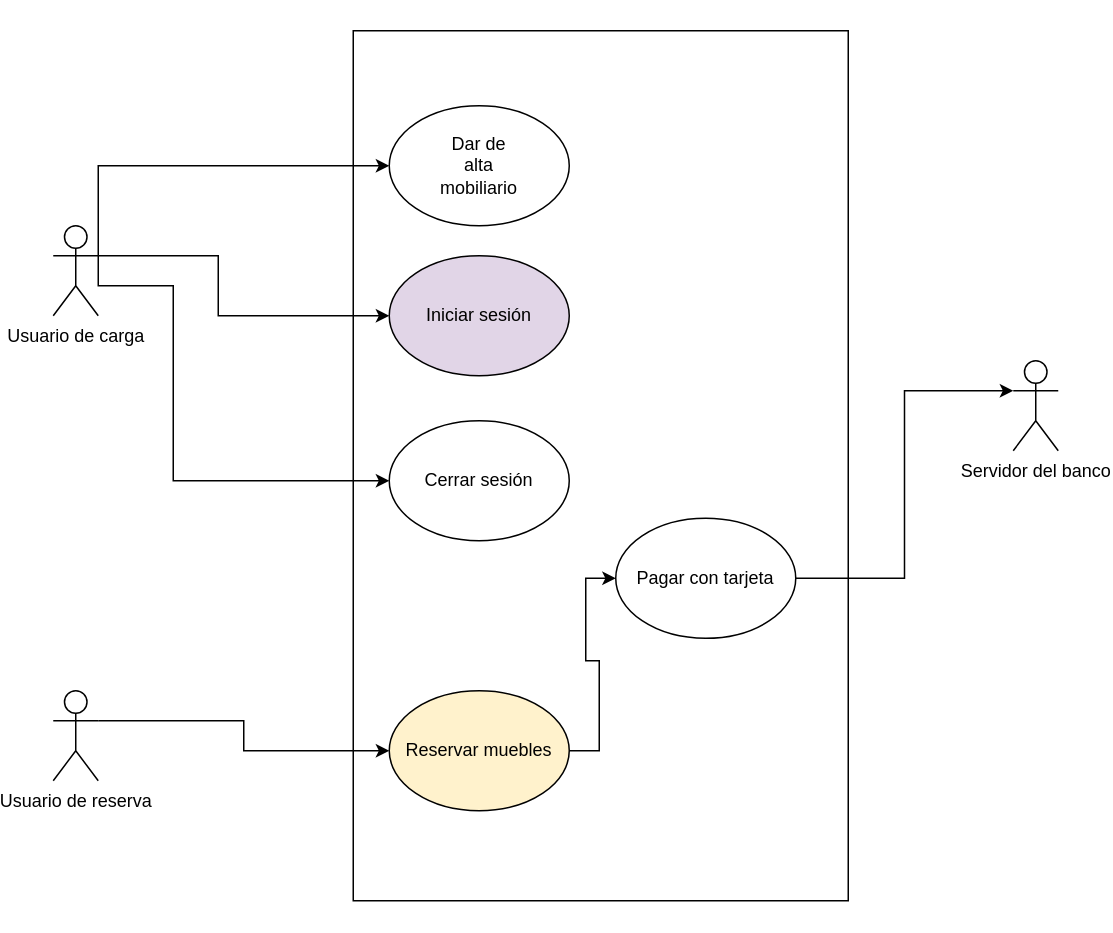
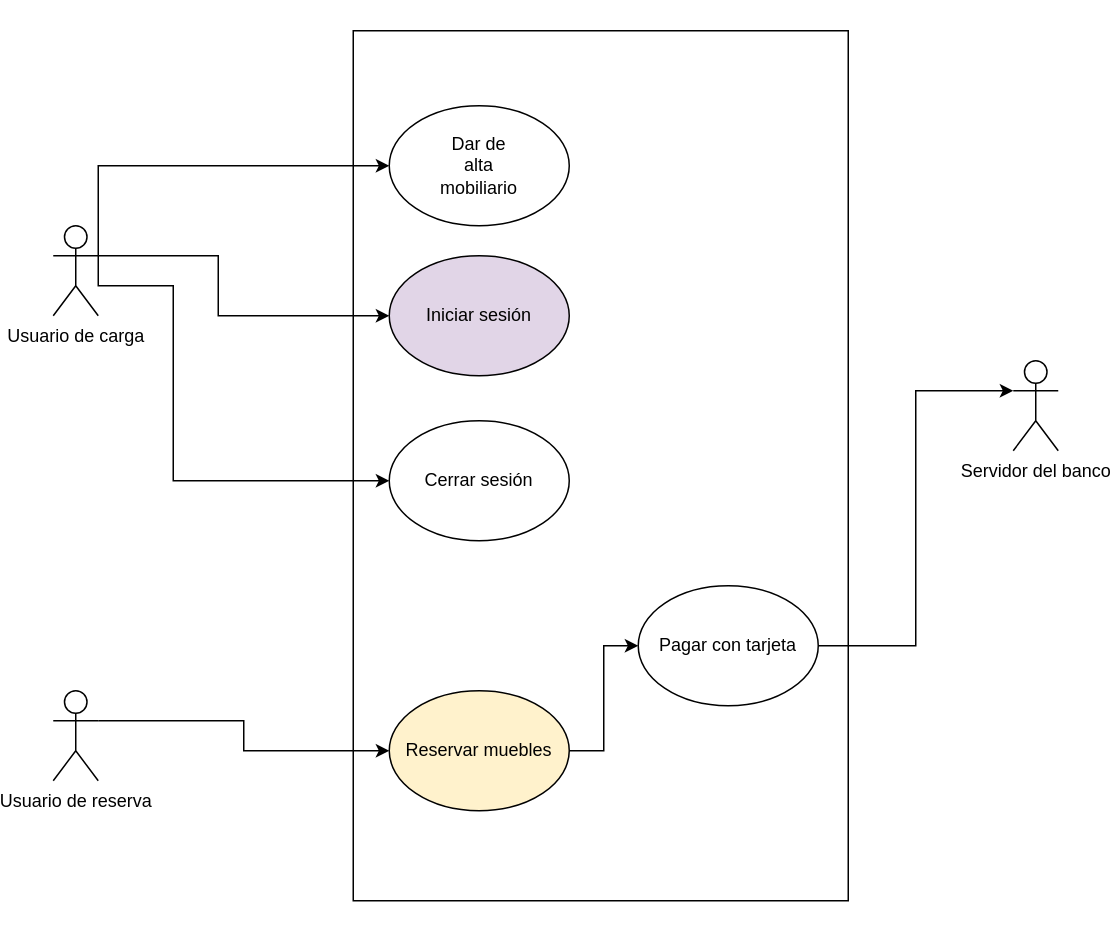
(706, 578) -> (728, 646)
